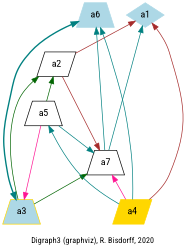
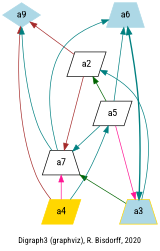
(145, 15) -> (22, 15)
(43, 113) -> (112, 113)
(126, 115) -> (118, 68)
(11, 138) -> (147, 128)
